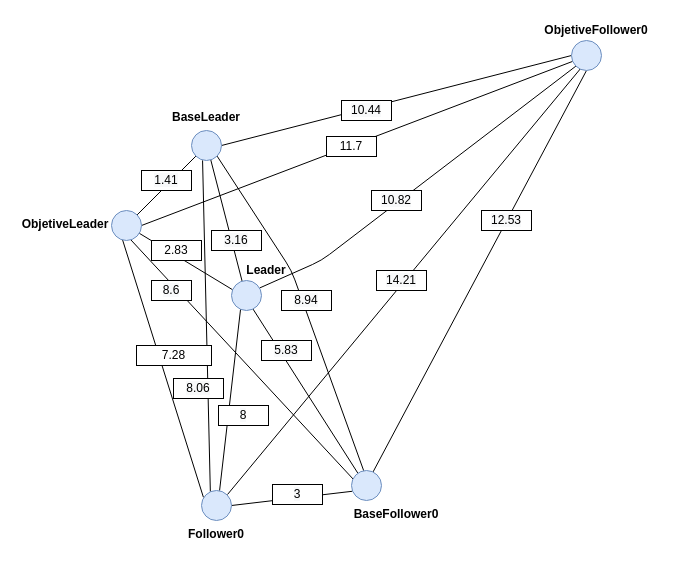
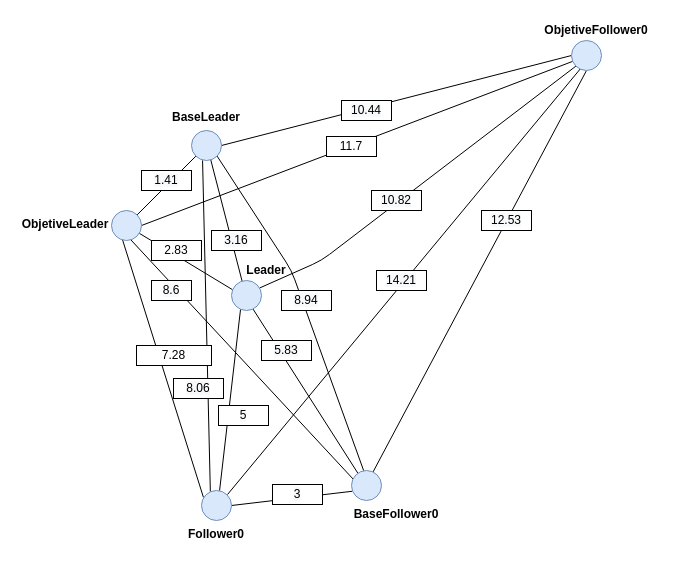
(244, 416) -> (244, 416)
